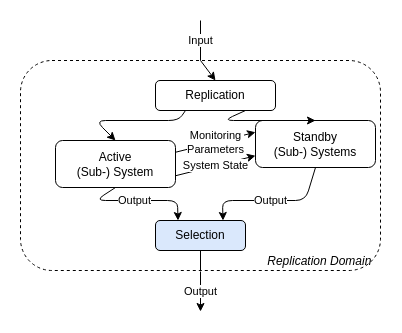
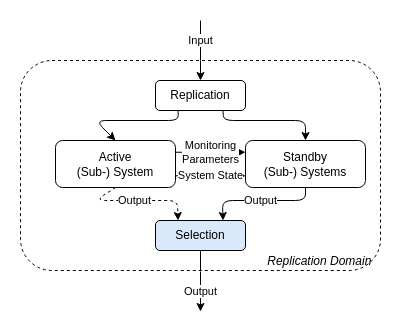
(216, 96) -> (201, 96)
(316, 144) -> (306, 164)
(167, 201) -> (167, 201)
